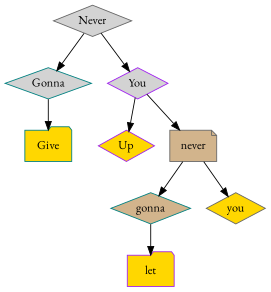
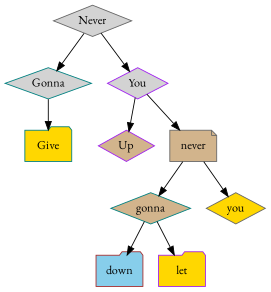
(126, 146) -> (126, 146)
none -> (119, 271)
